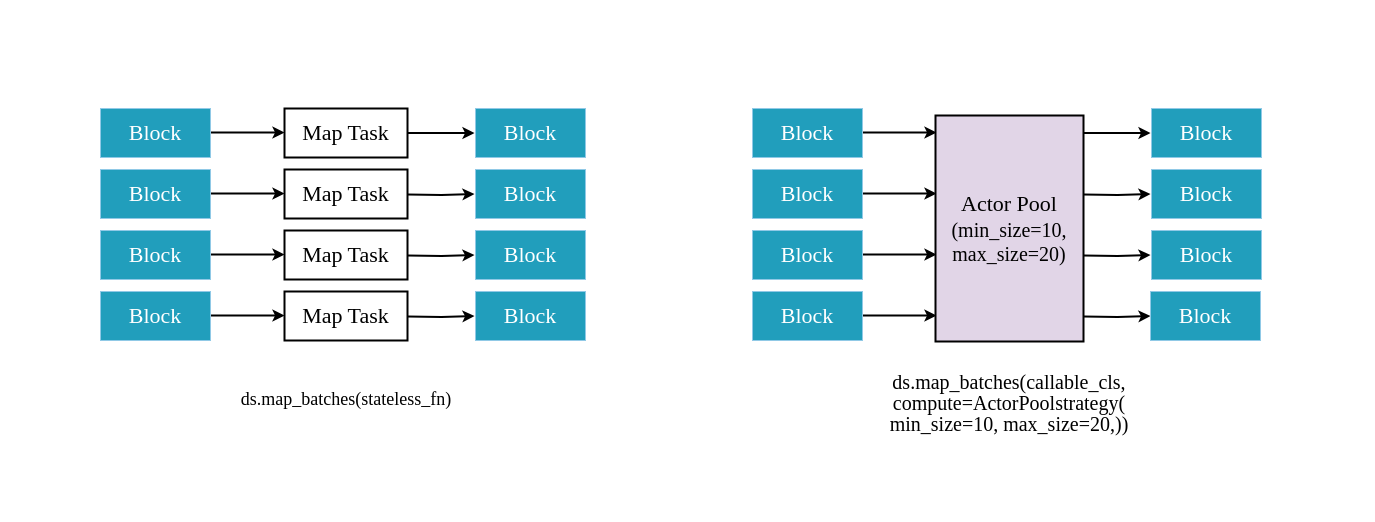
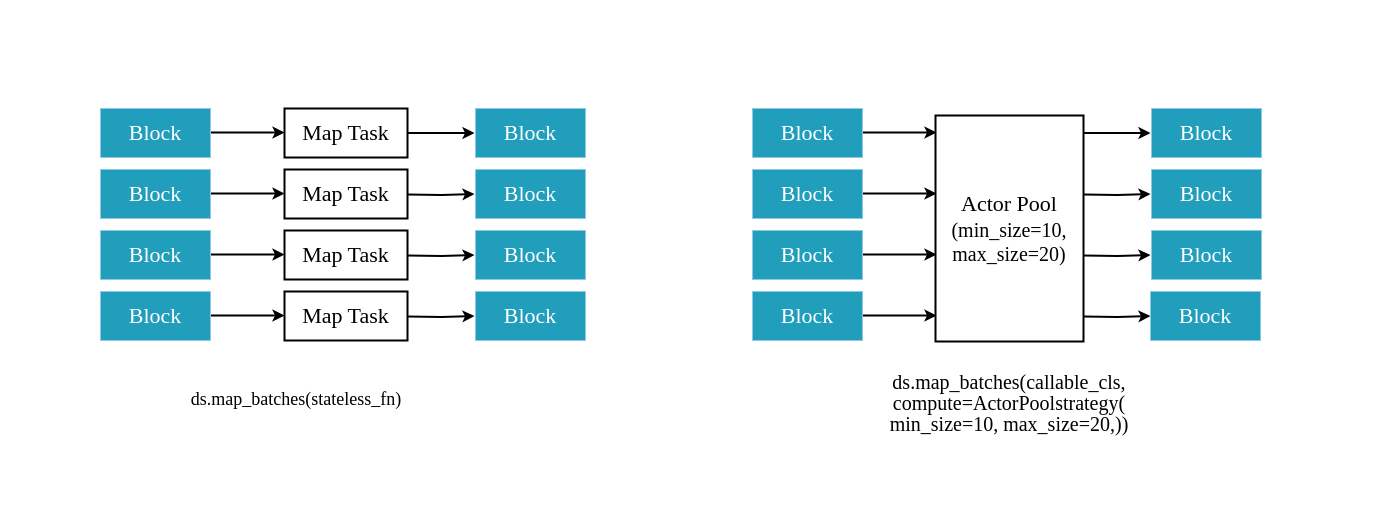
(1010, 229) -> (1010, 229)
(346, 400) -> (296, 400)
